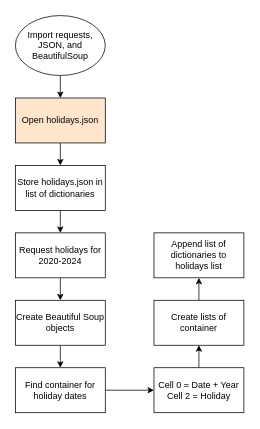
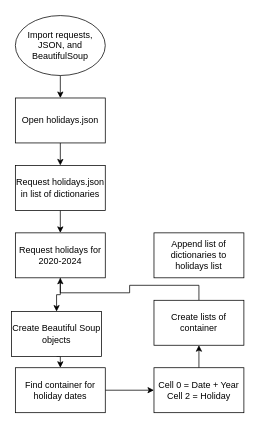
(60, 120) -> (60, 120)
(60, 188) -> (60, 188)
(199, 285) -> (130, 286)
(60, 323) -> (57, 334)
